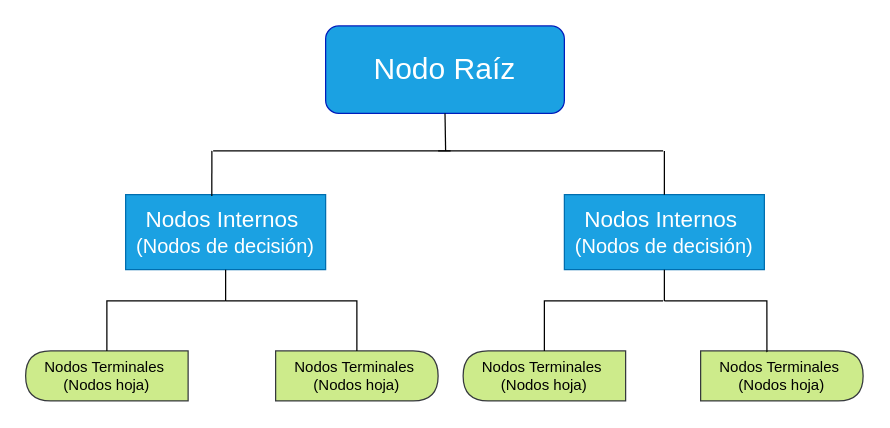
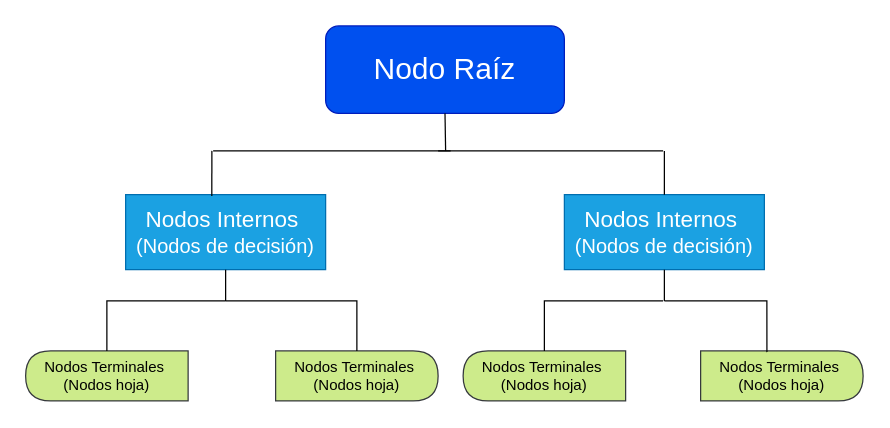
(445, 69) -> (445, 69)
